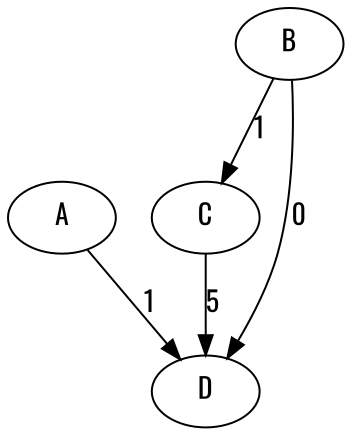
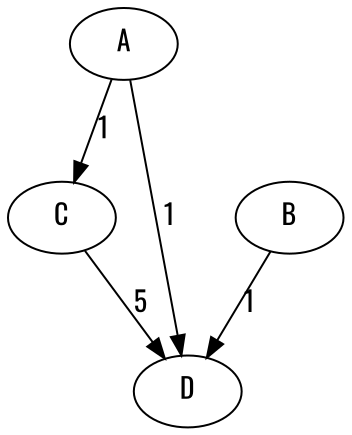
(252, 122) -> (96, 121)
(300, 218) -> (250, 305)
